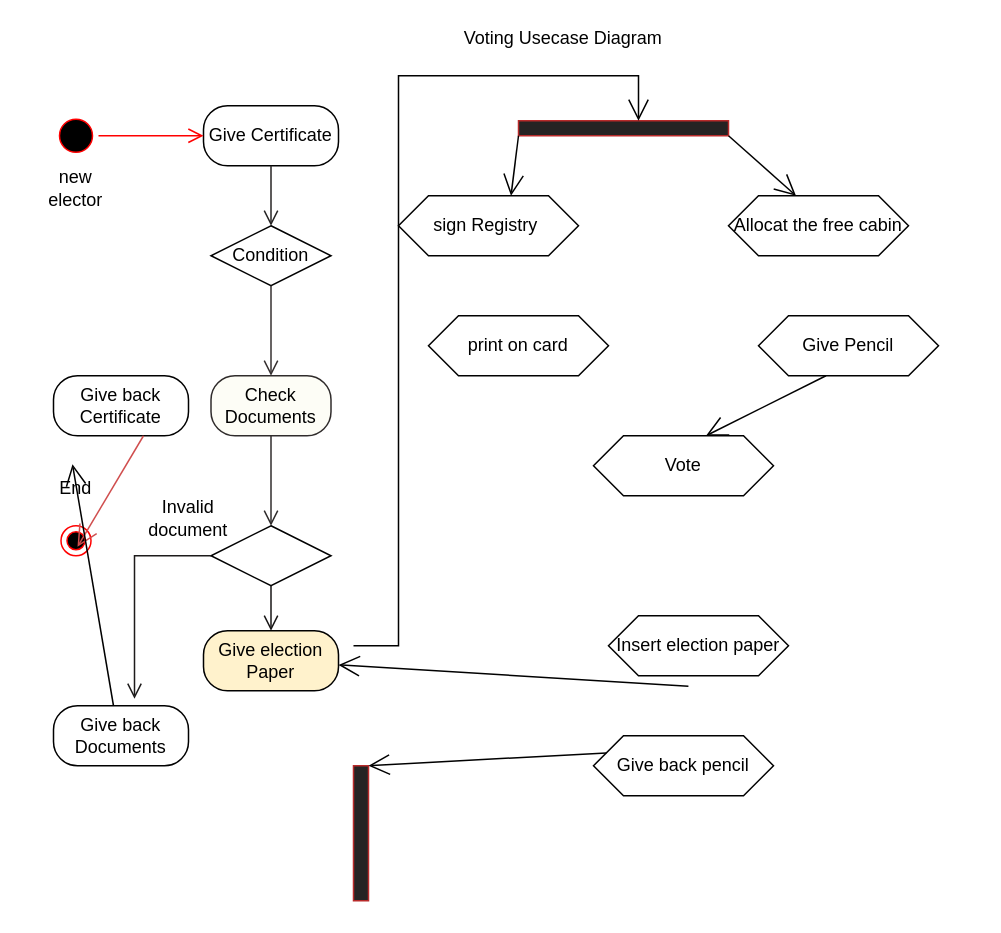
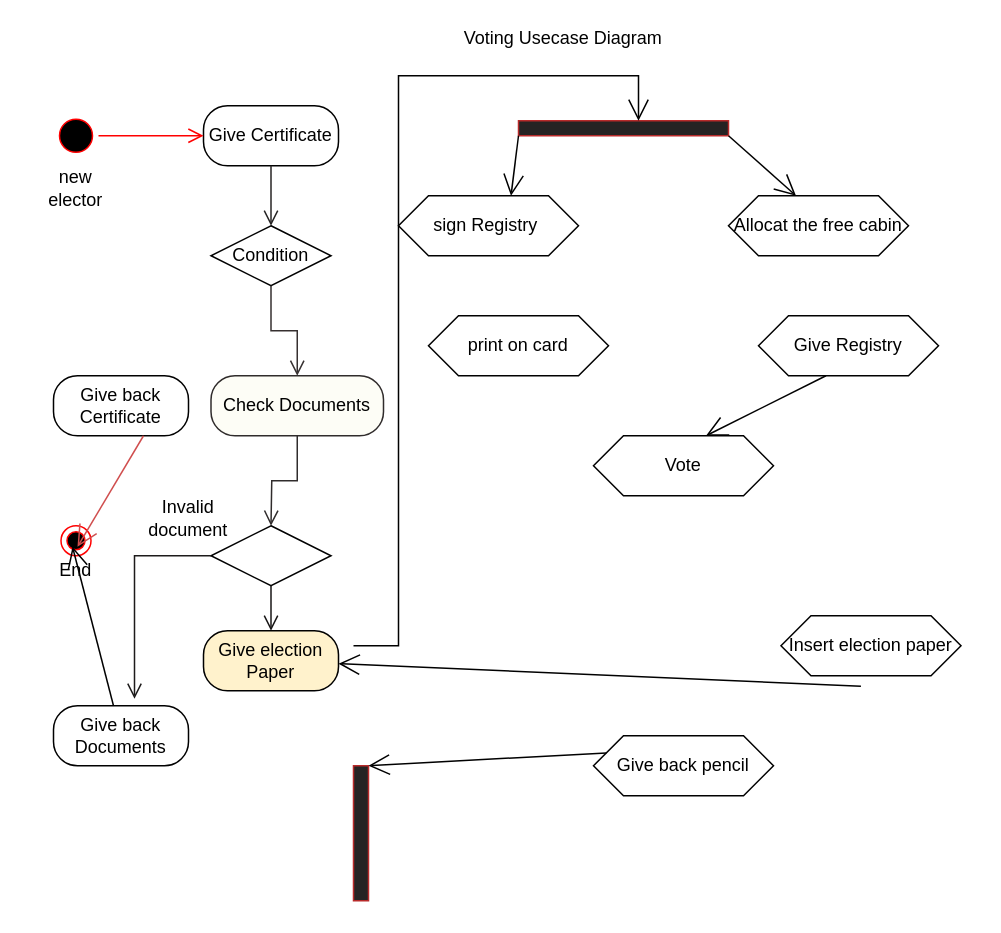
(848, 346) -> (848, 346)
(271, 406) -> (297, 406)
(76, 488) -> (76, 571)
(698, 646) -> (871, 646)
